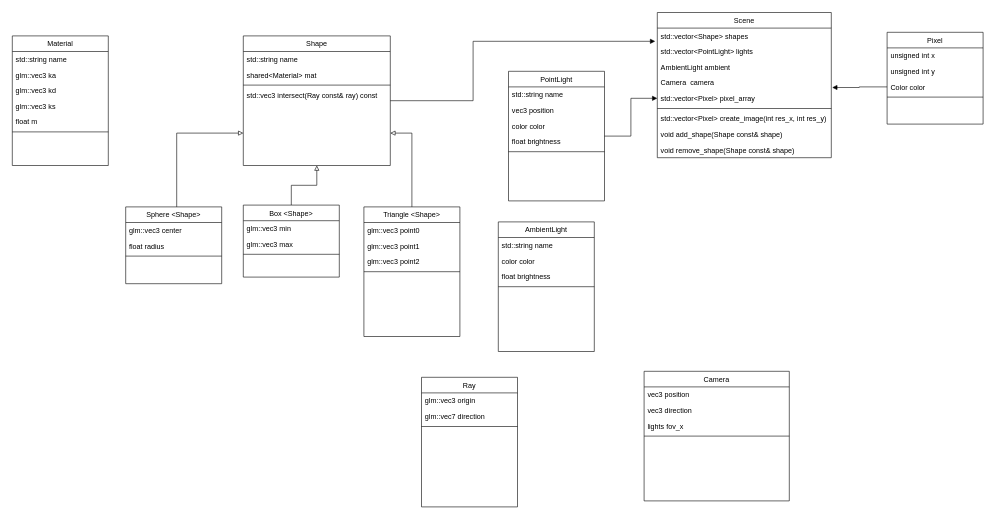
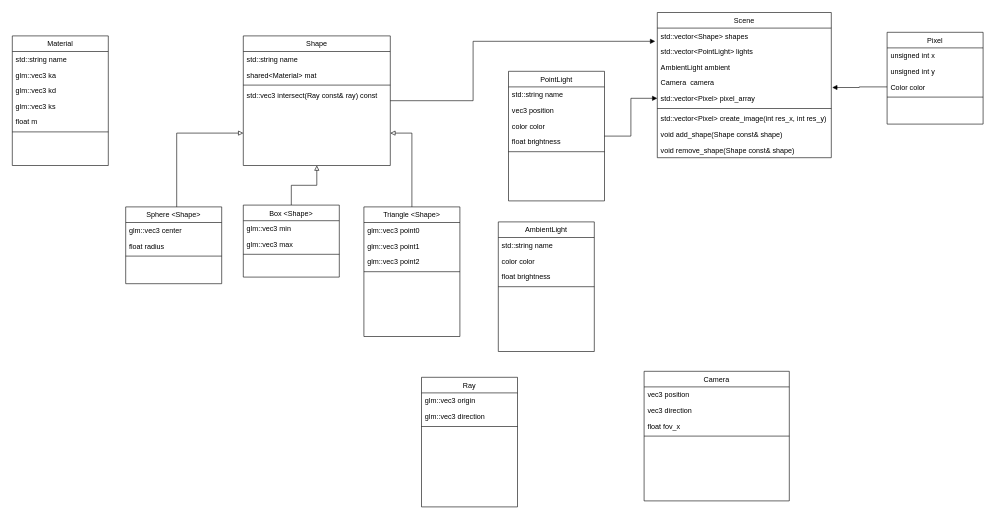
(457, 416) -> (457, 416)
(669, 426) -> (668, 426)
